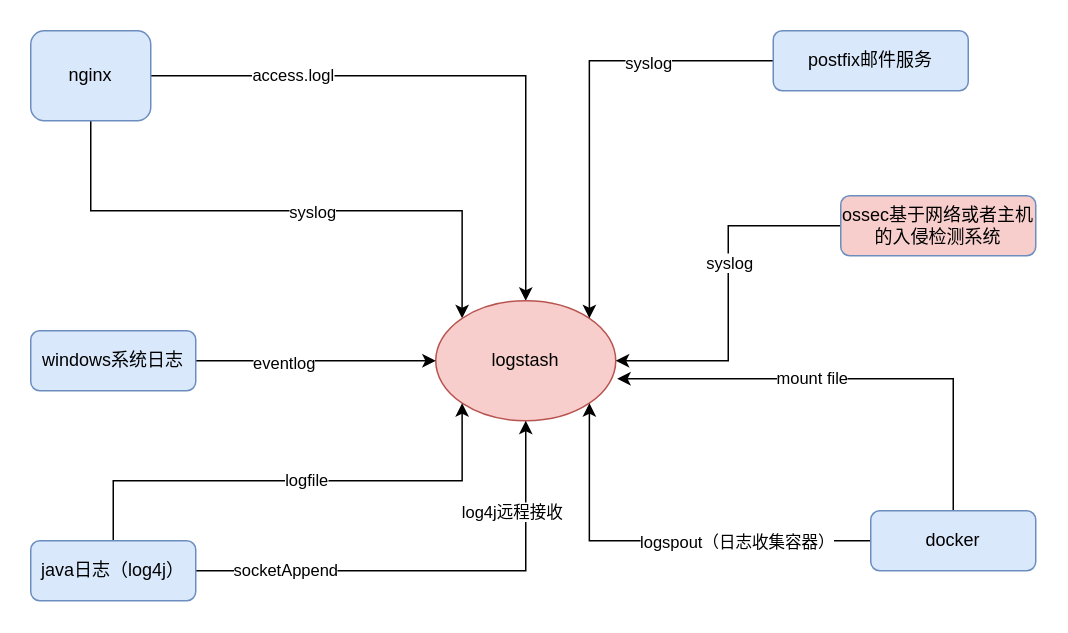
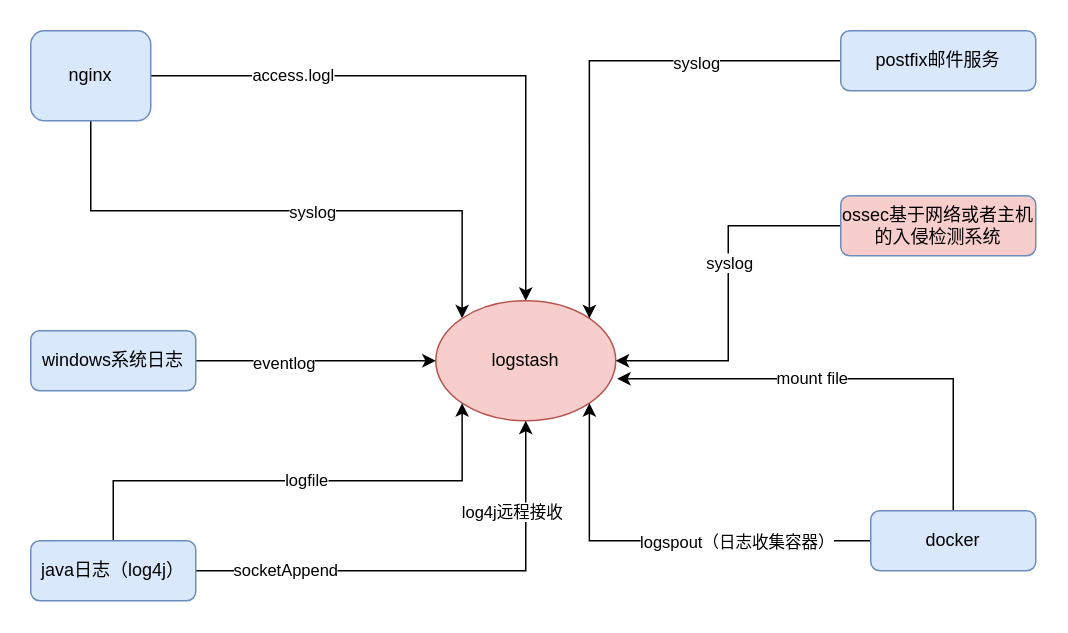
(871, 61) -> (938, 61)
